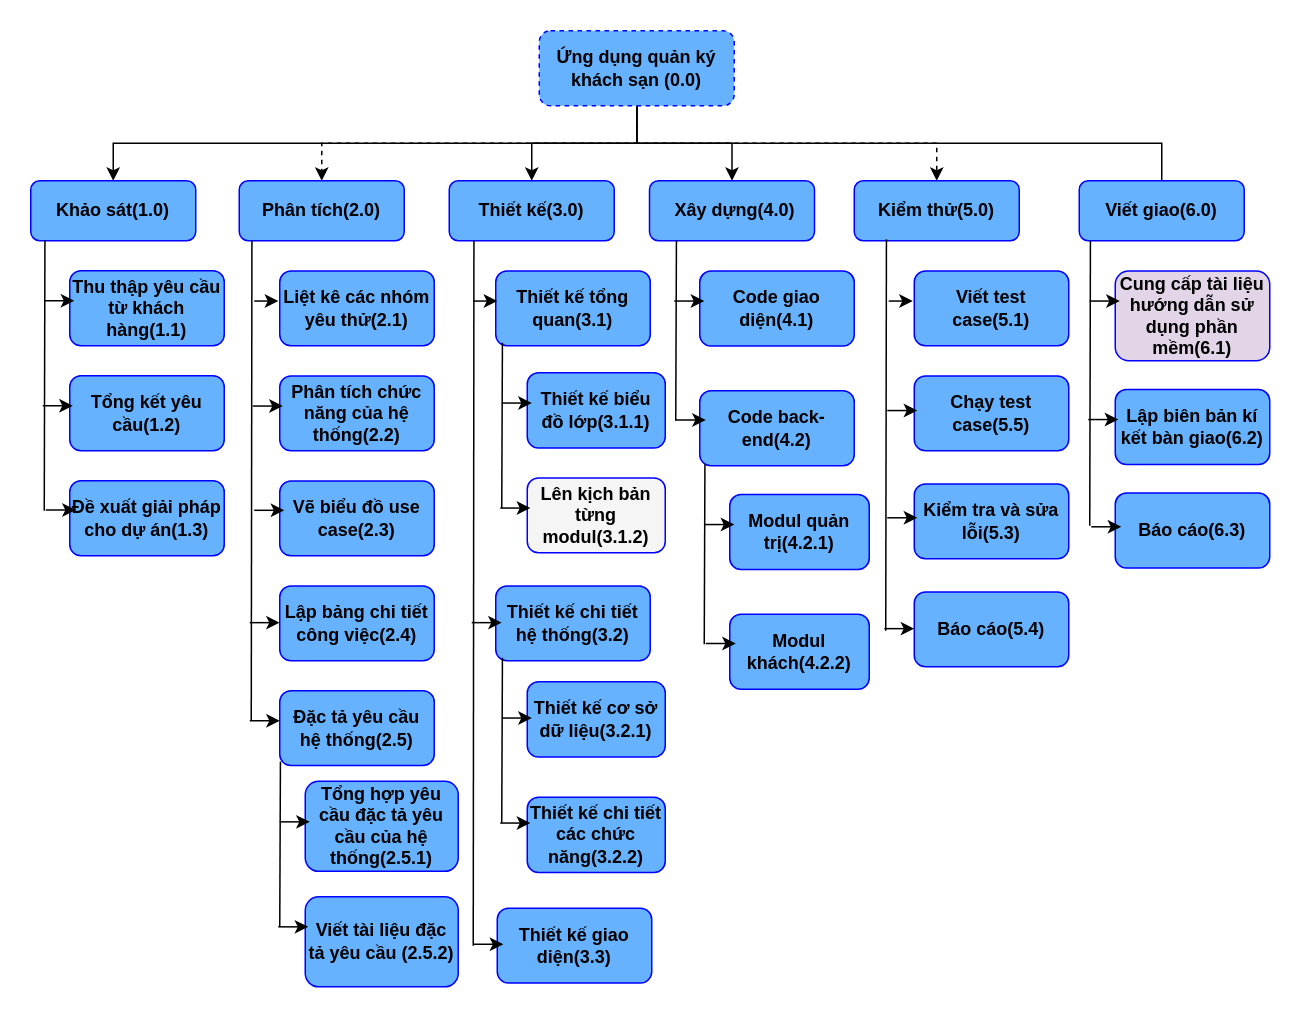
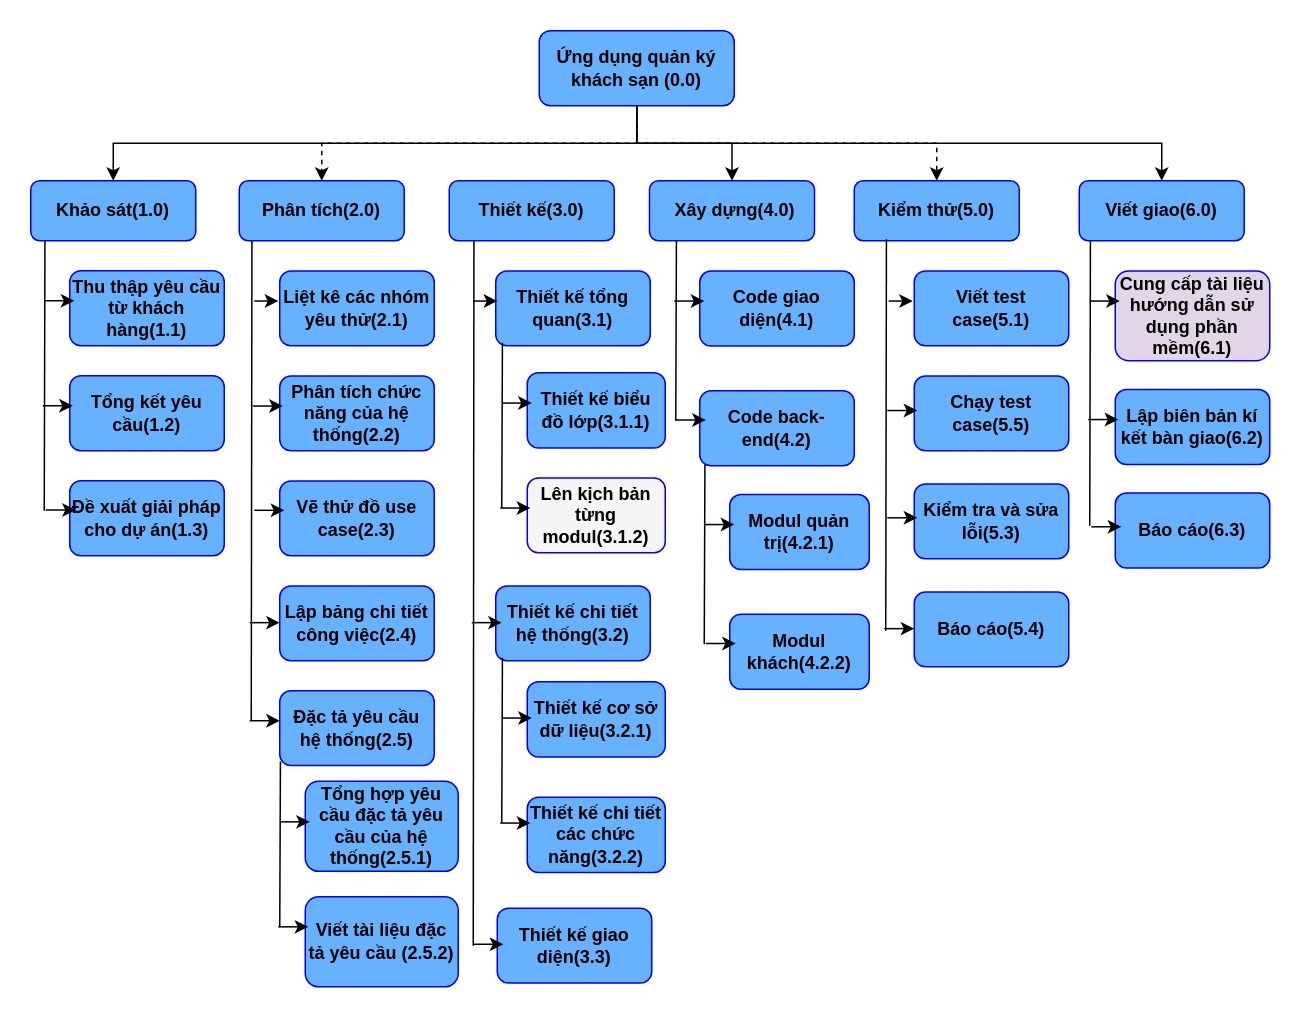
(637, 68) -> (637, 68)
(532, 158) -> none
(1162, 173) -> (1162, 169)
(357, 518) -> (357, 518)
